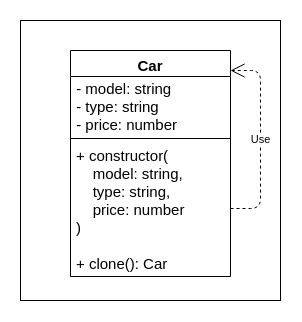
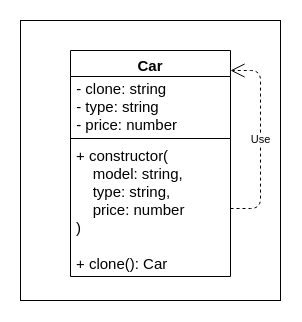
(128, 107) -> (128, 107)
